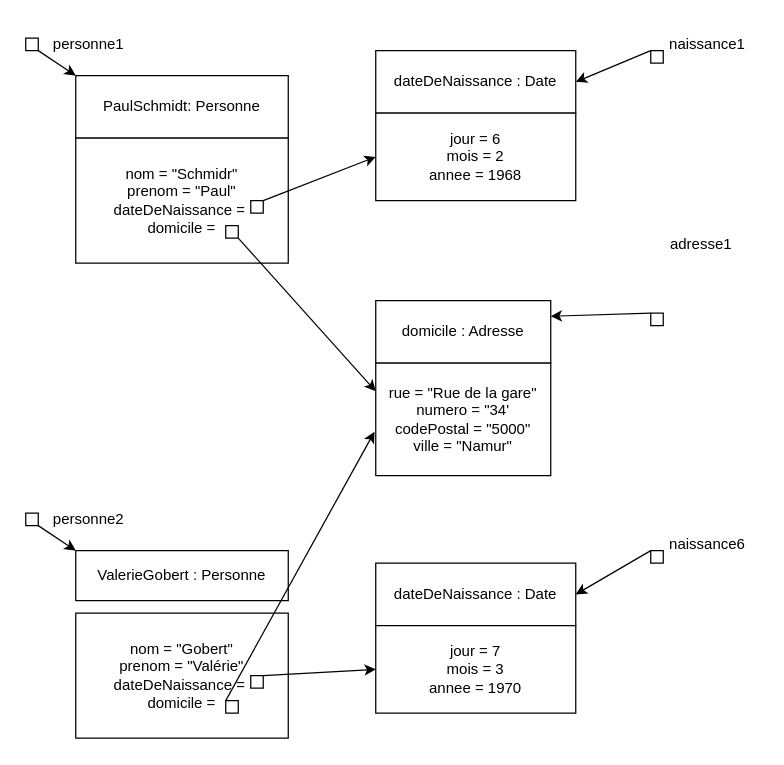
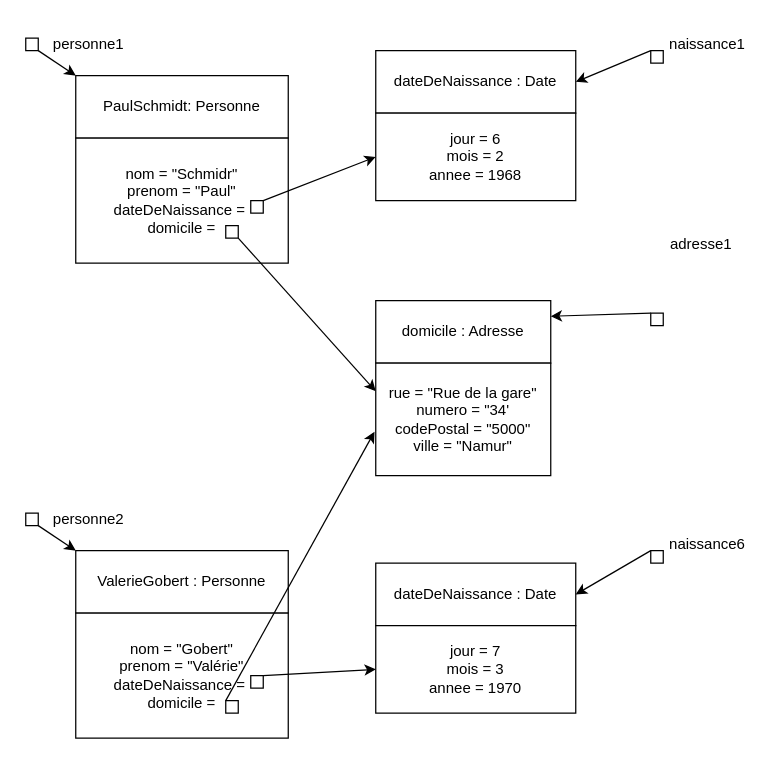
(182, 576) -> (182, 582)
